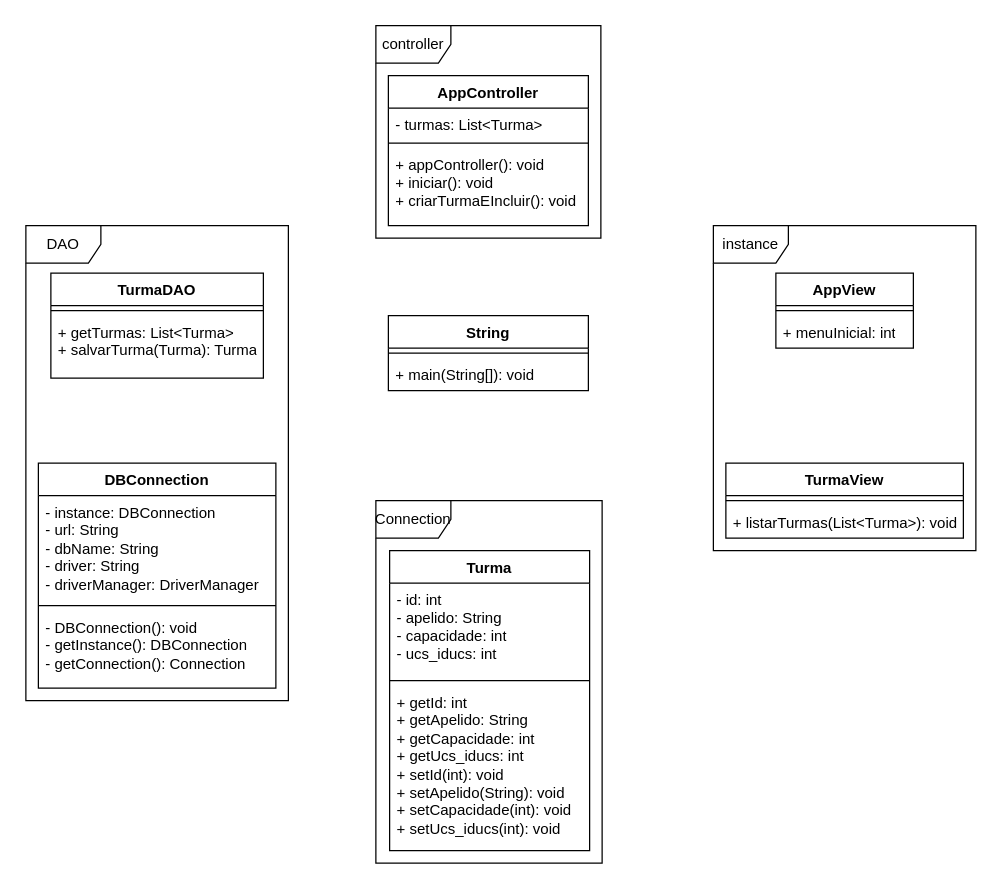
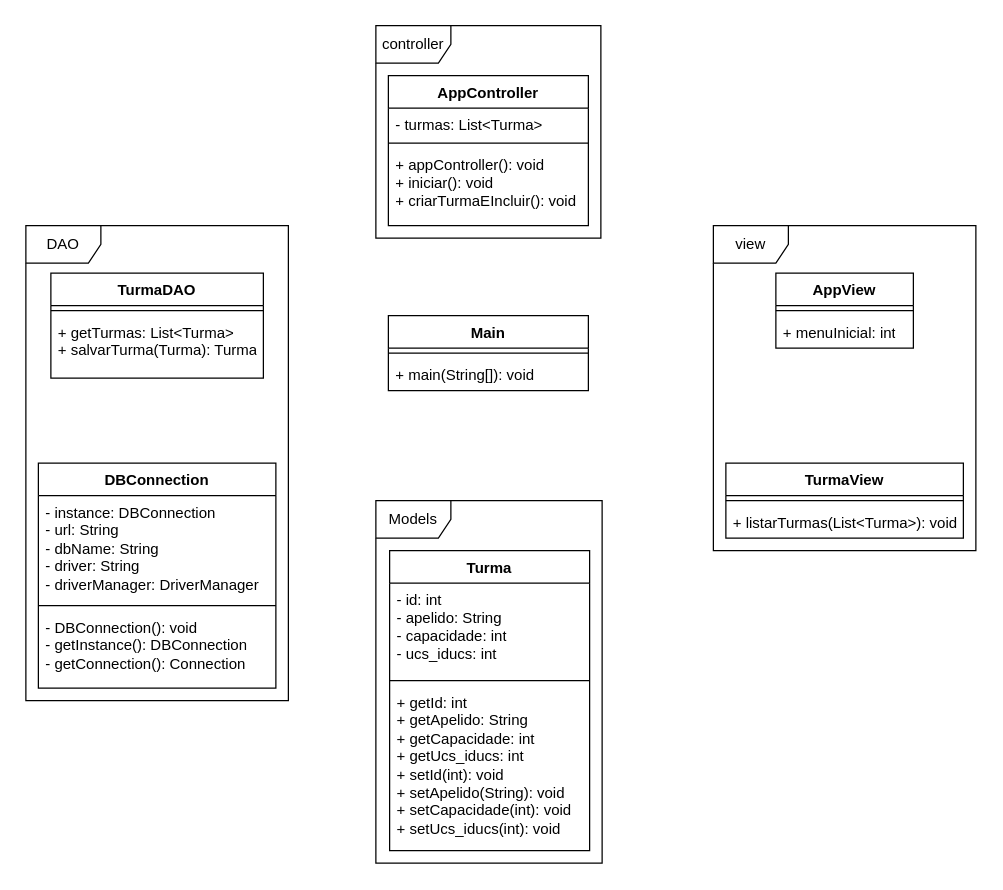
(751, 244) -> (751, 244)
(488, 333) -> (488, 333)
(413, 519) -> (413, 519)
